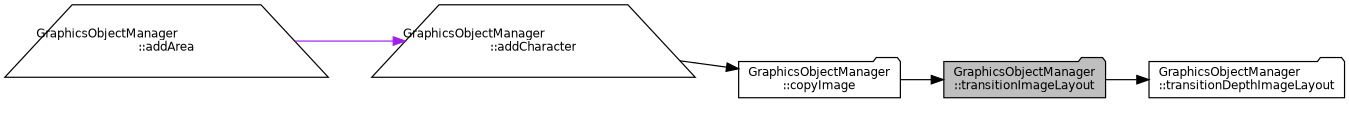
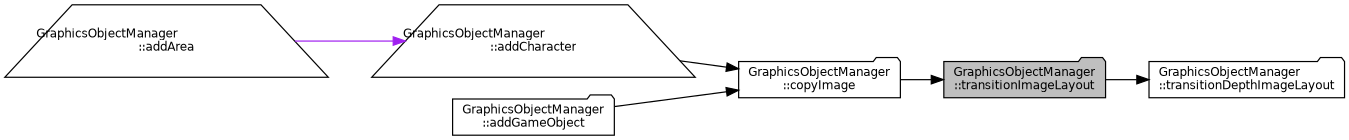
none -> (533, 117)
